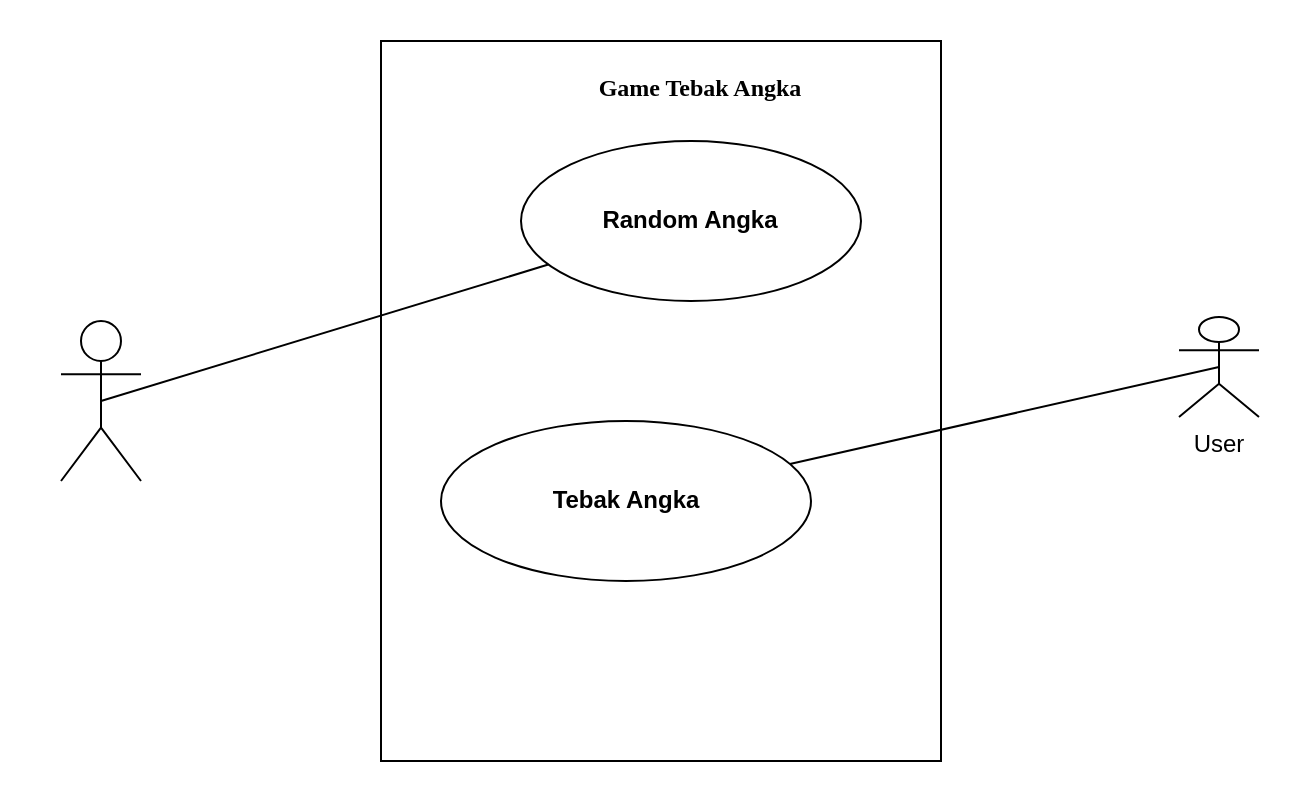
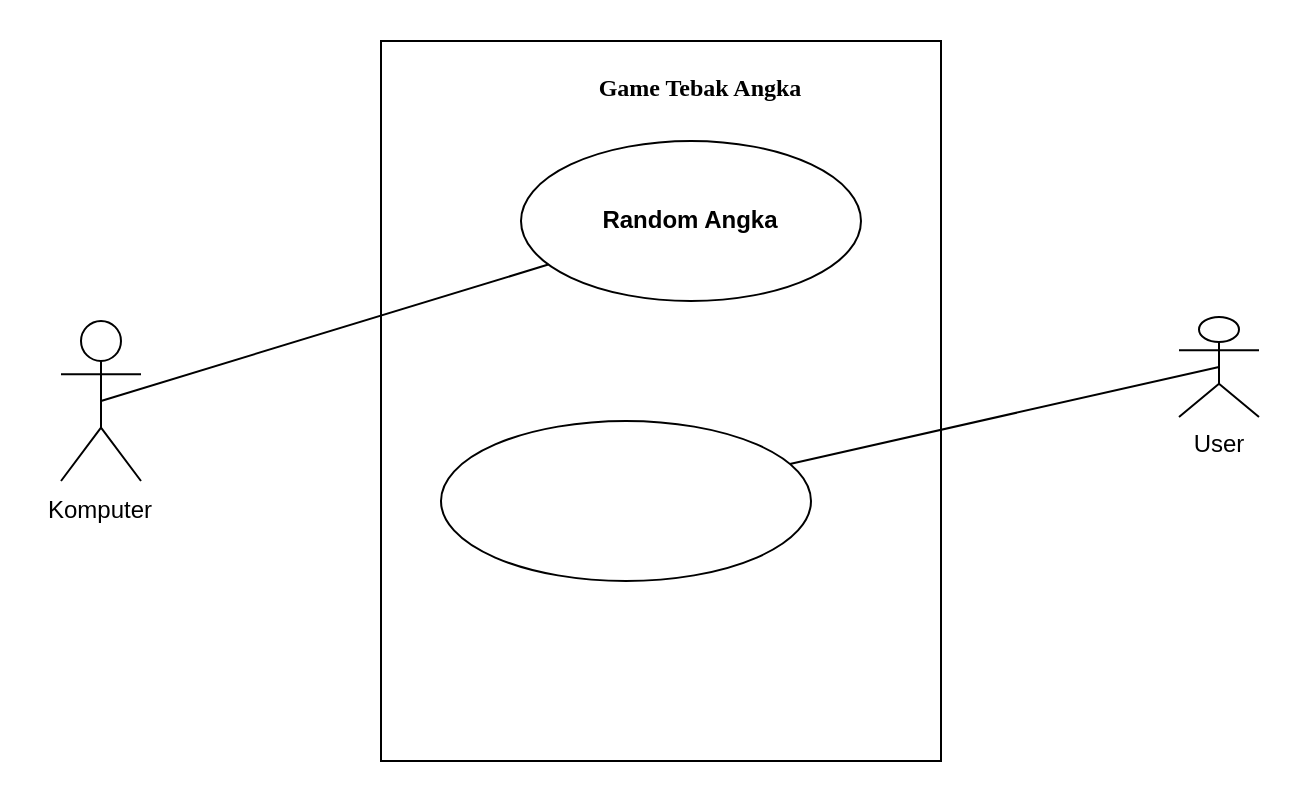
(626, 501) -> none
none -> (101, 511)
